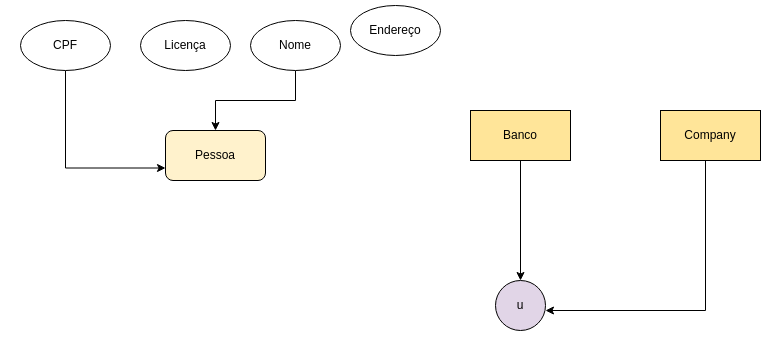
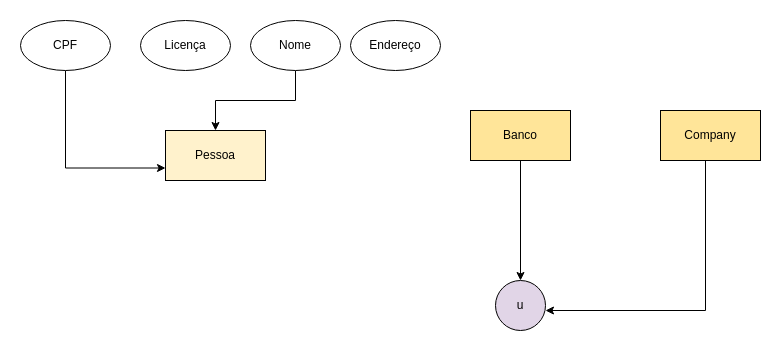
(396, 31) -> (396, 46)
(216, 156) -> (216, 156)
